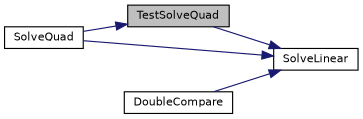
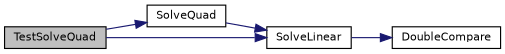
(100, 29) -> (121, 27)
(242, 83) -> (366, 38)
